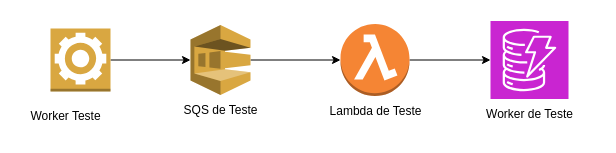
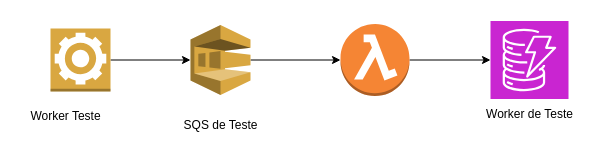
(221, 110) -> (221, 125)
(375, 111) -> none
